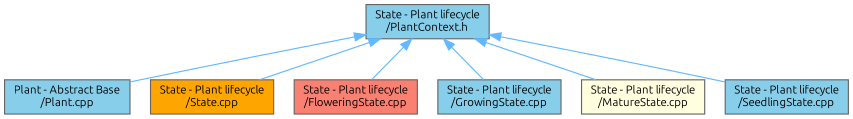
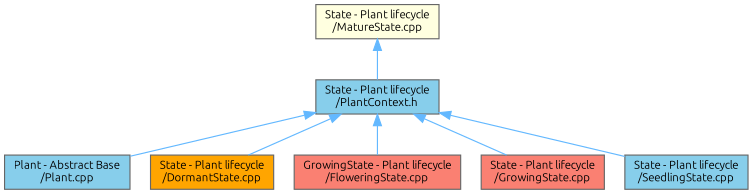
(541, 61) -> (377, 65)
(212, 97) -> (212, 172)
(356, 97) -> (377, 172)
(499, 97) -> (543, 172)
